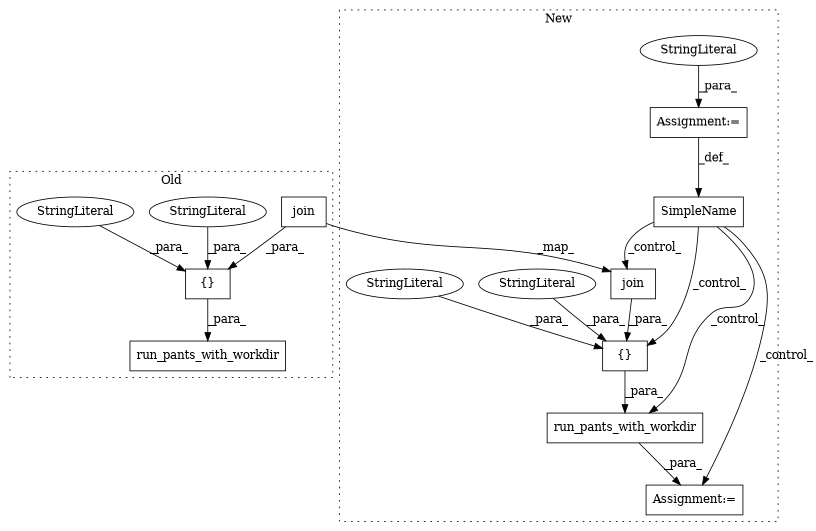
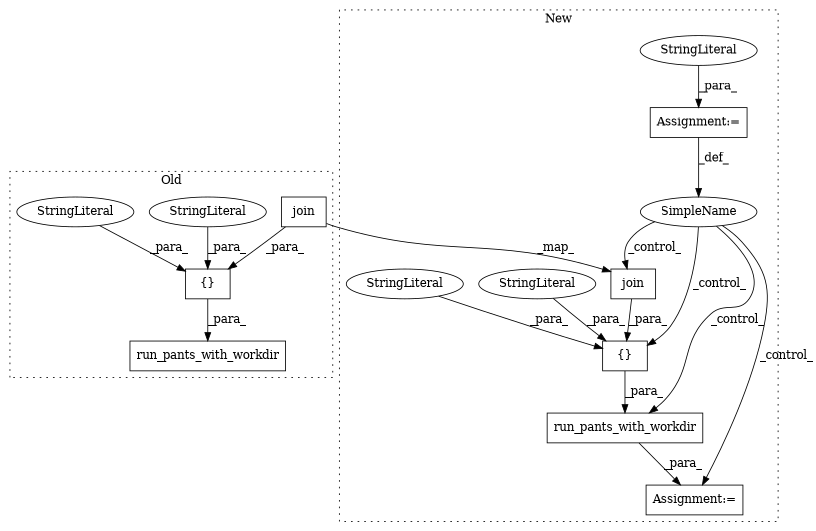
(699, 212) -> (699, 212)
